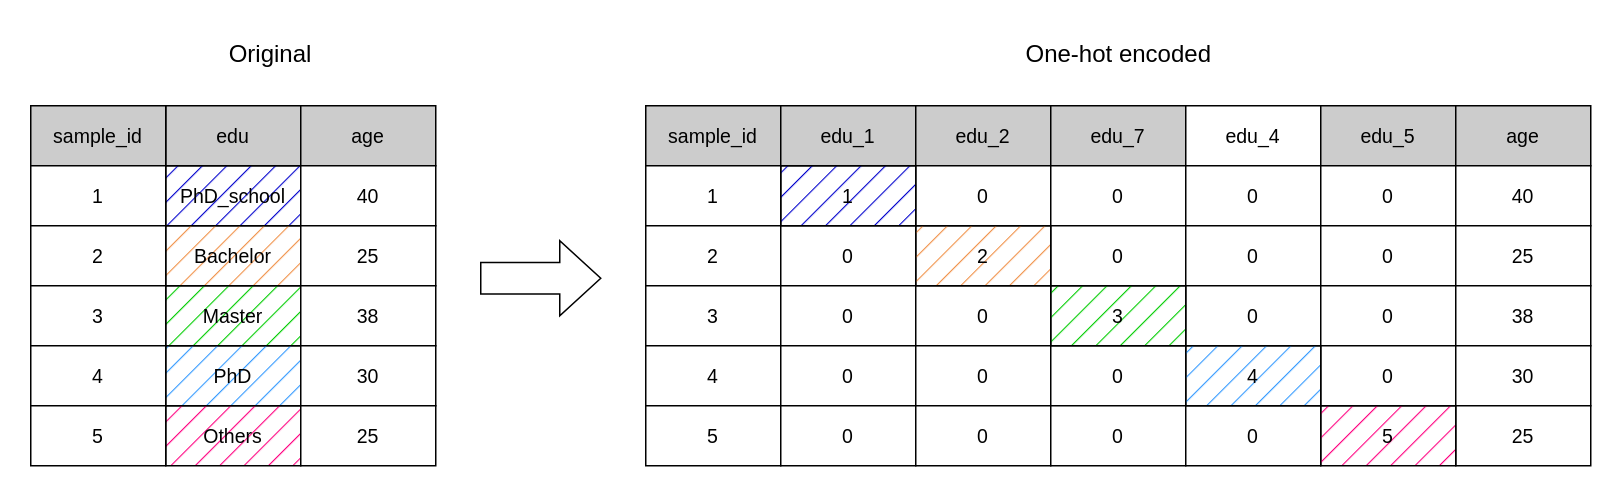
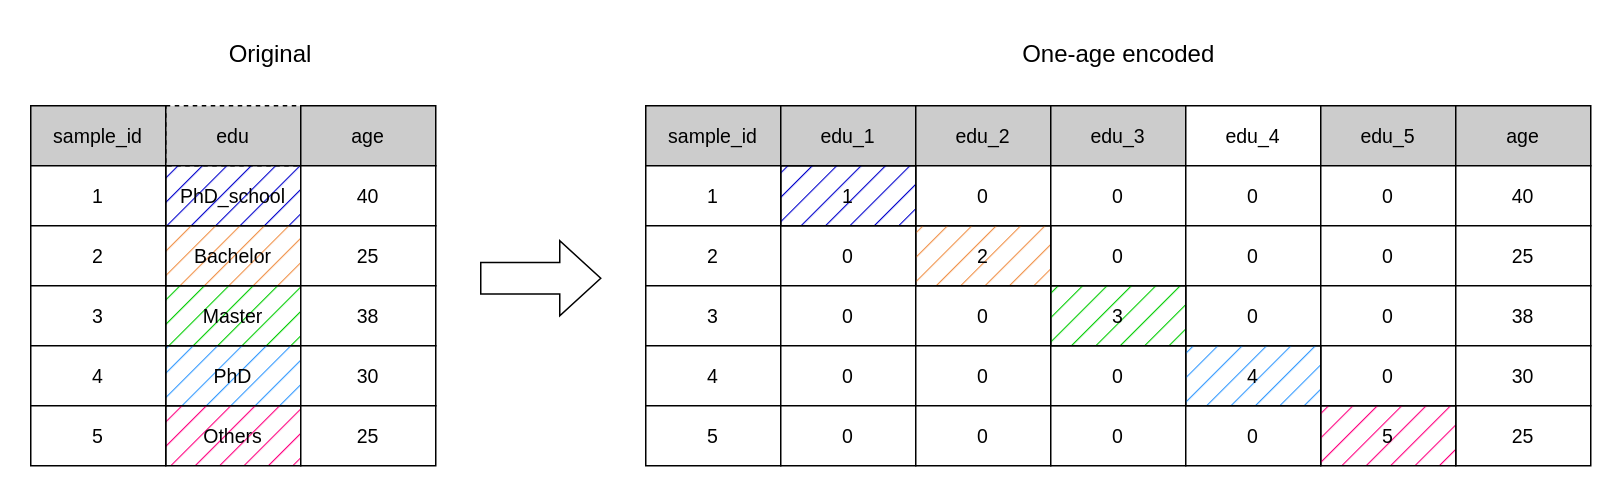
(1119, 53) -> (1119, 53)
(233, 136) -> (233, 136)
(1118, 136) -> (1118, 136)
